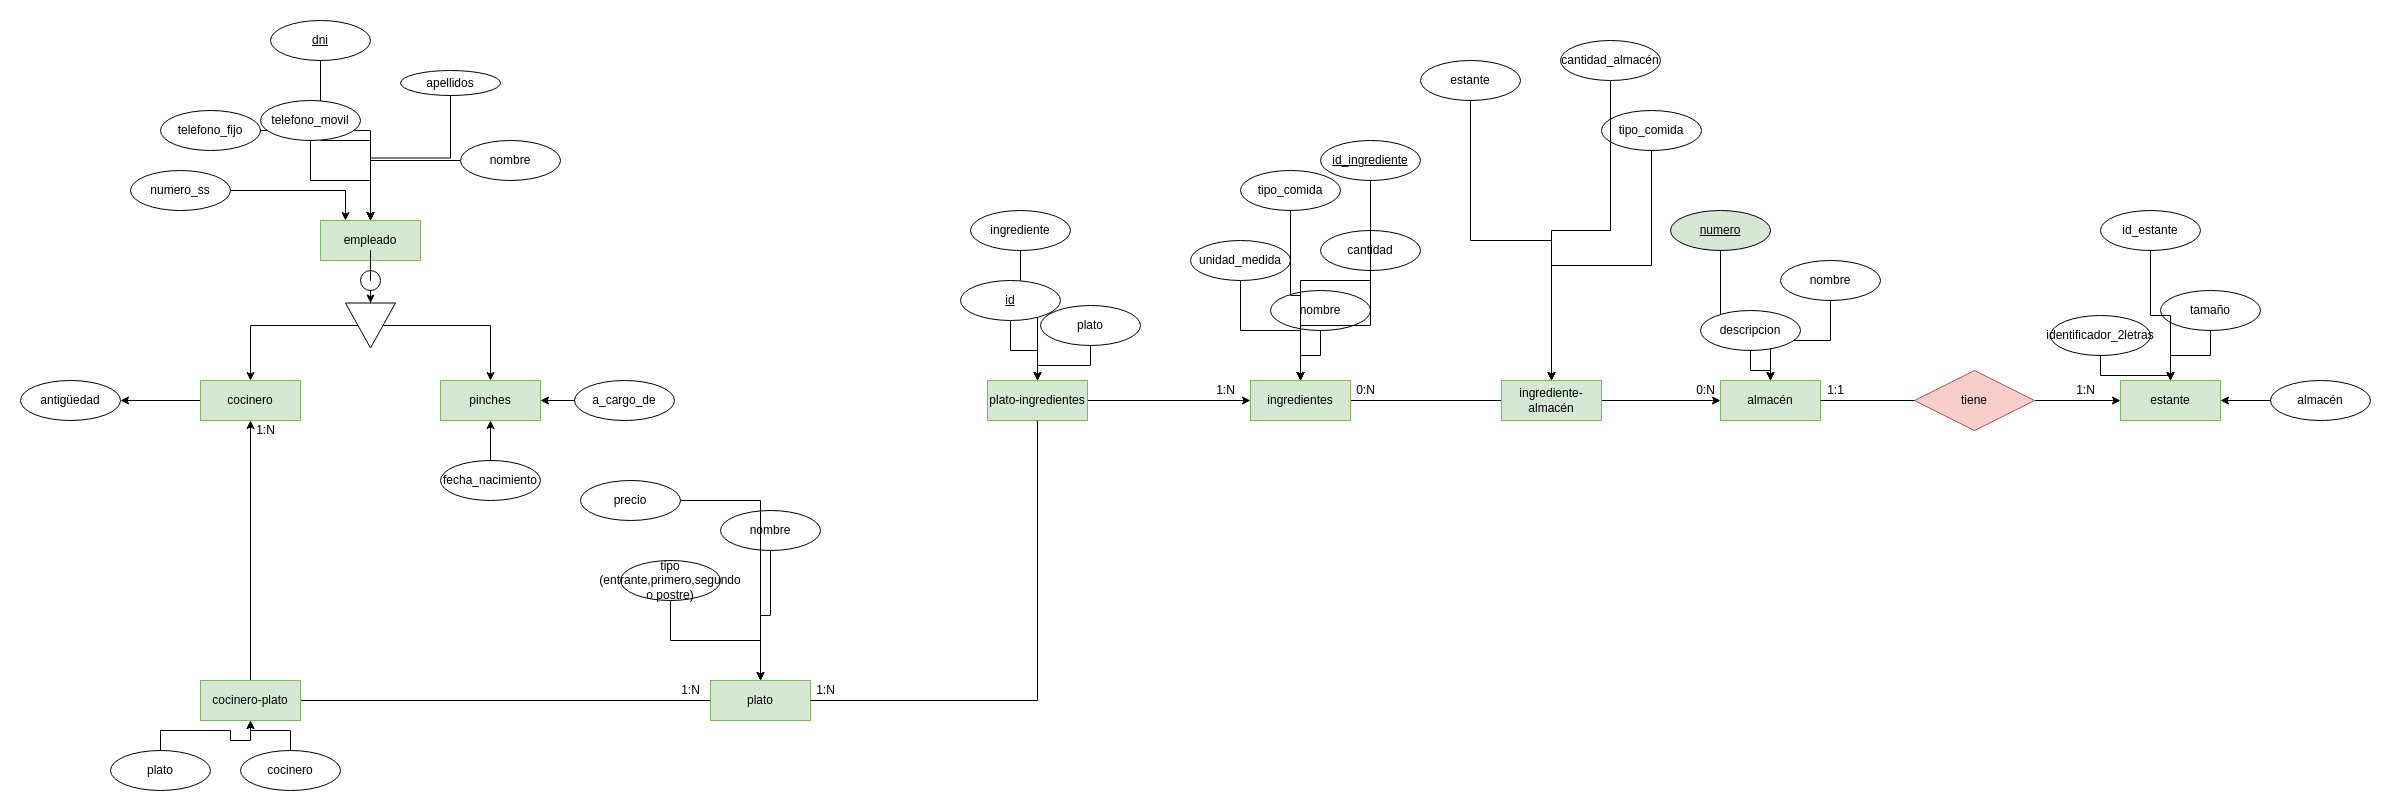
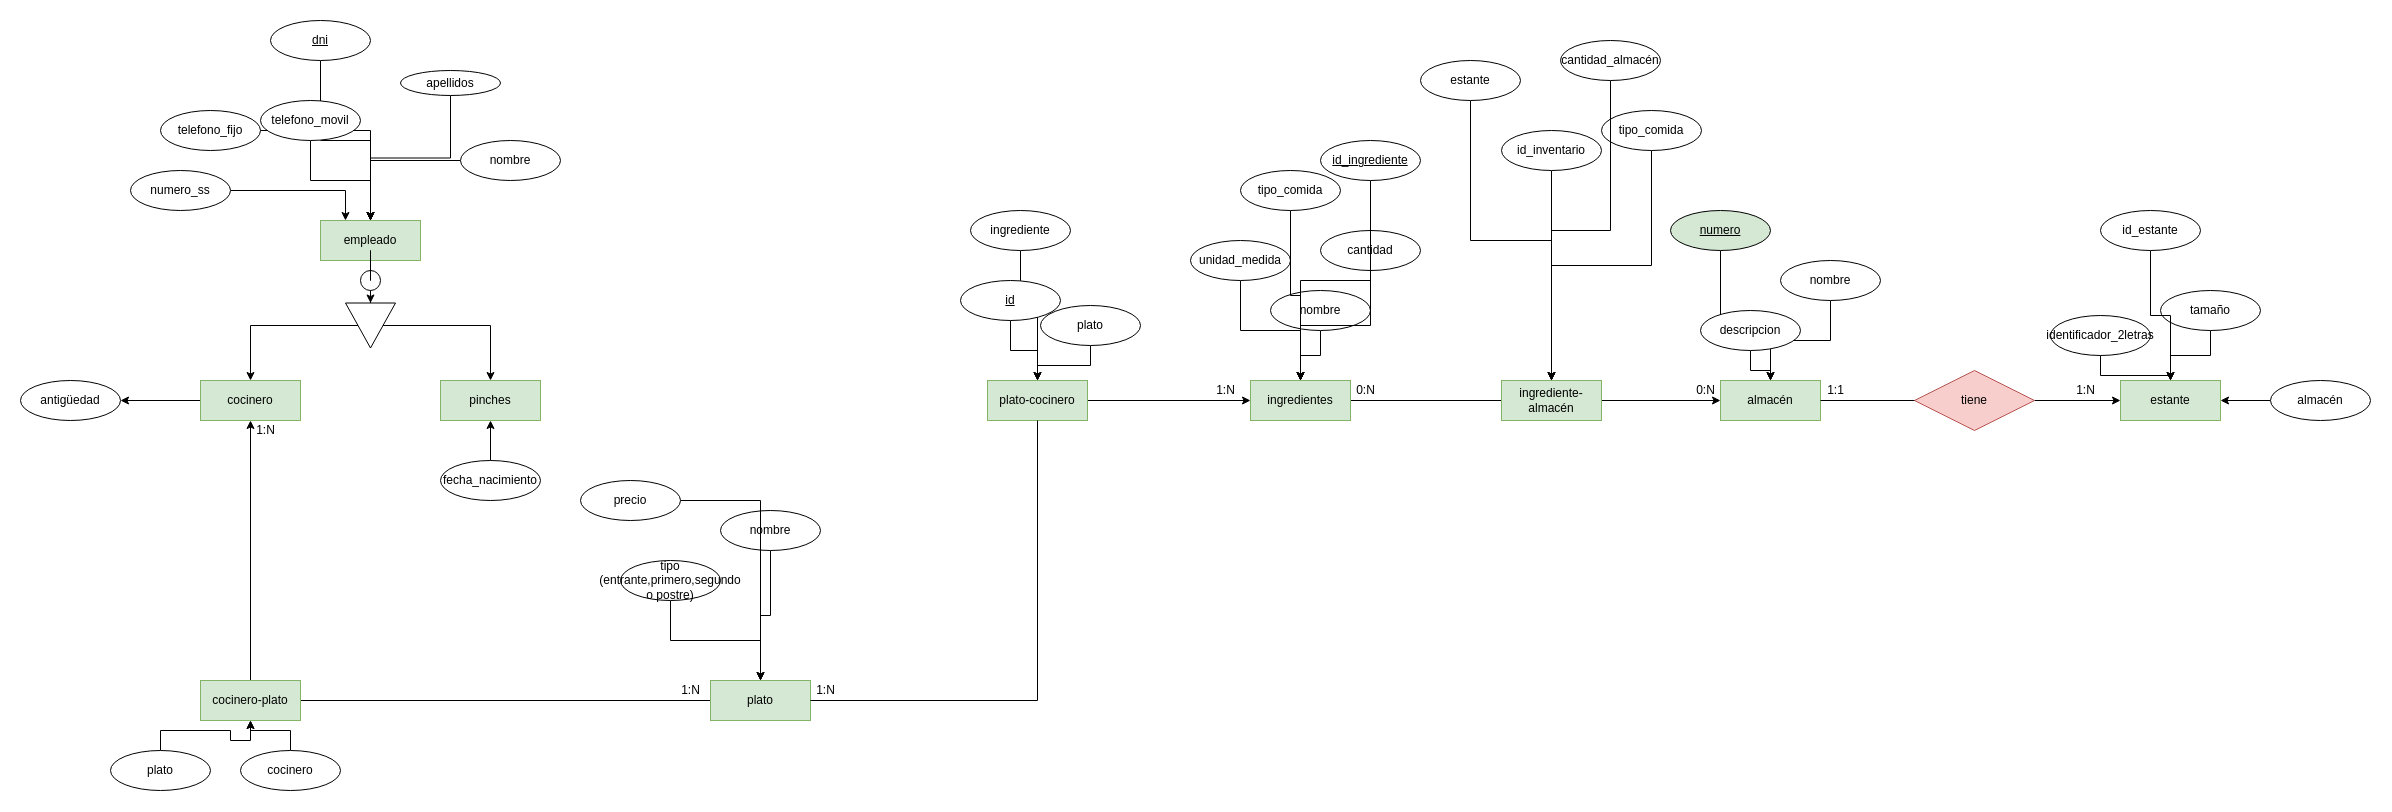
none -> (1552, 151)
none -> (1552, 199)
(556, 401) -> none
(625, 401) -> none
(1038, 401) -> (1038, 401)
